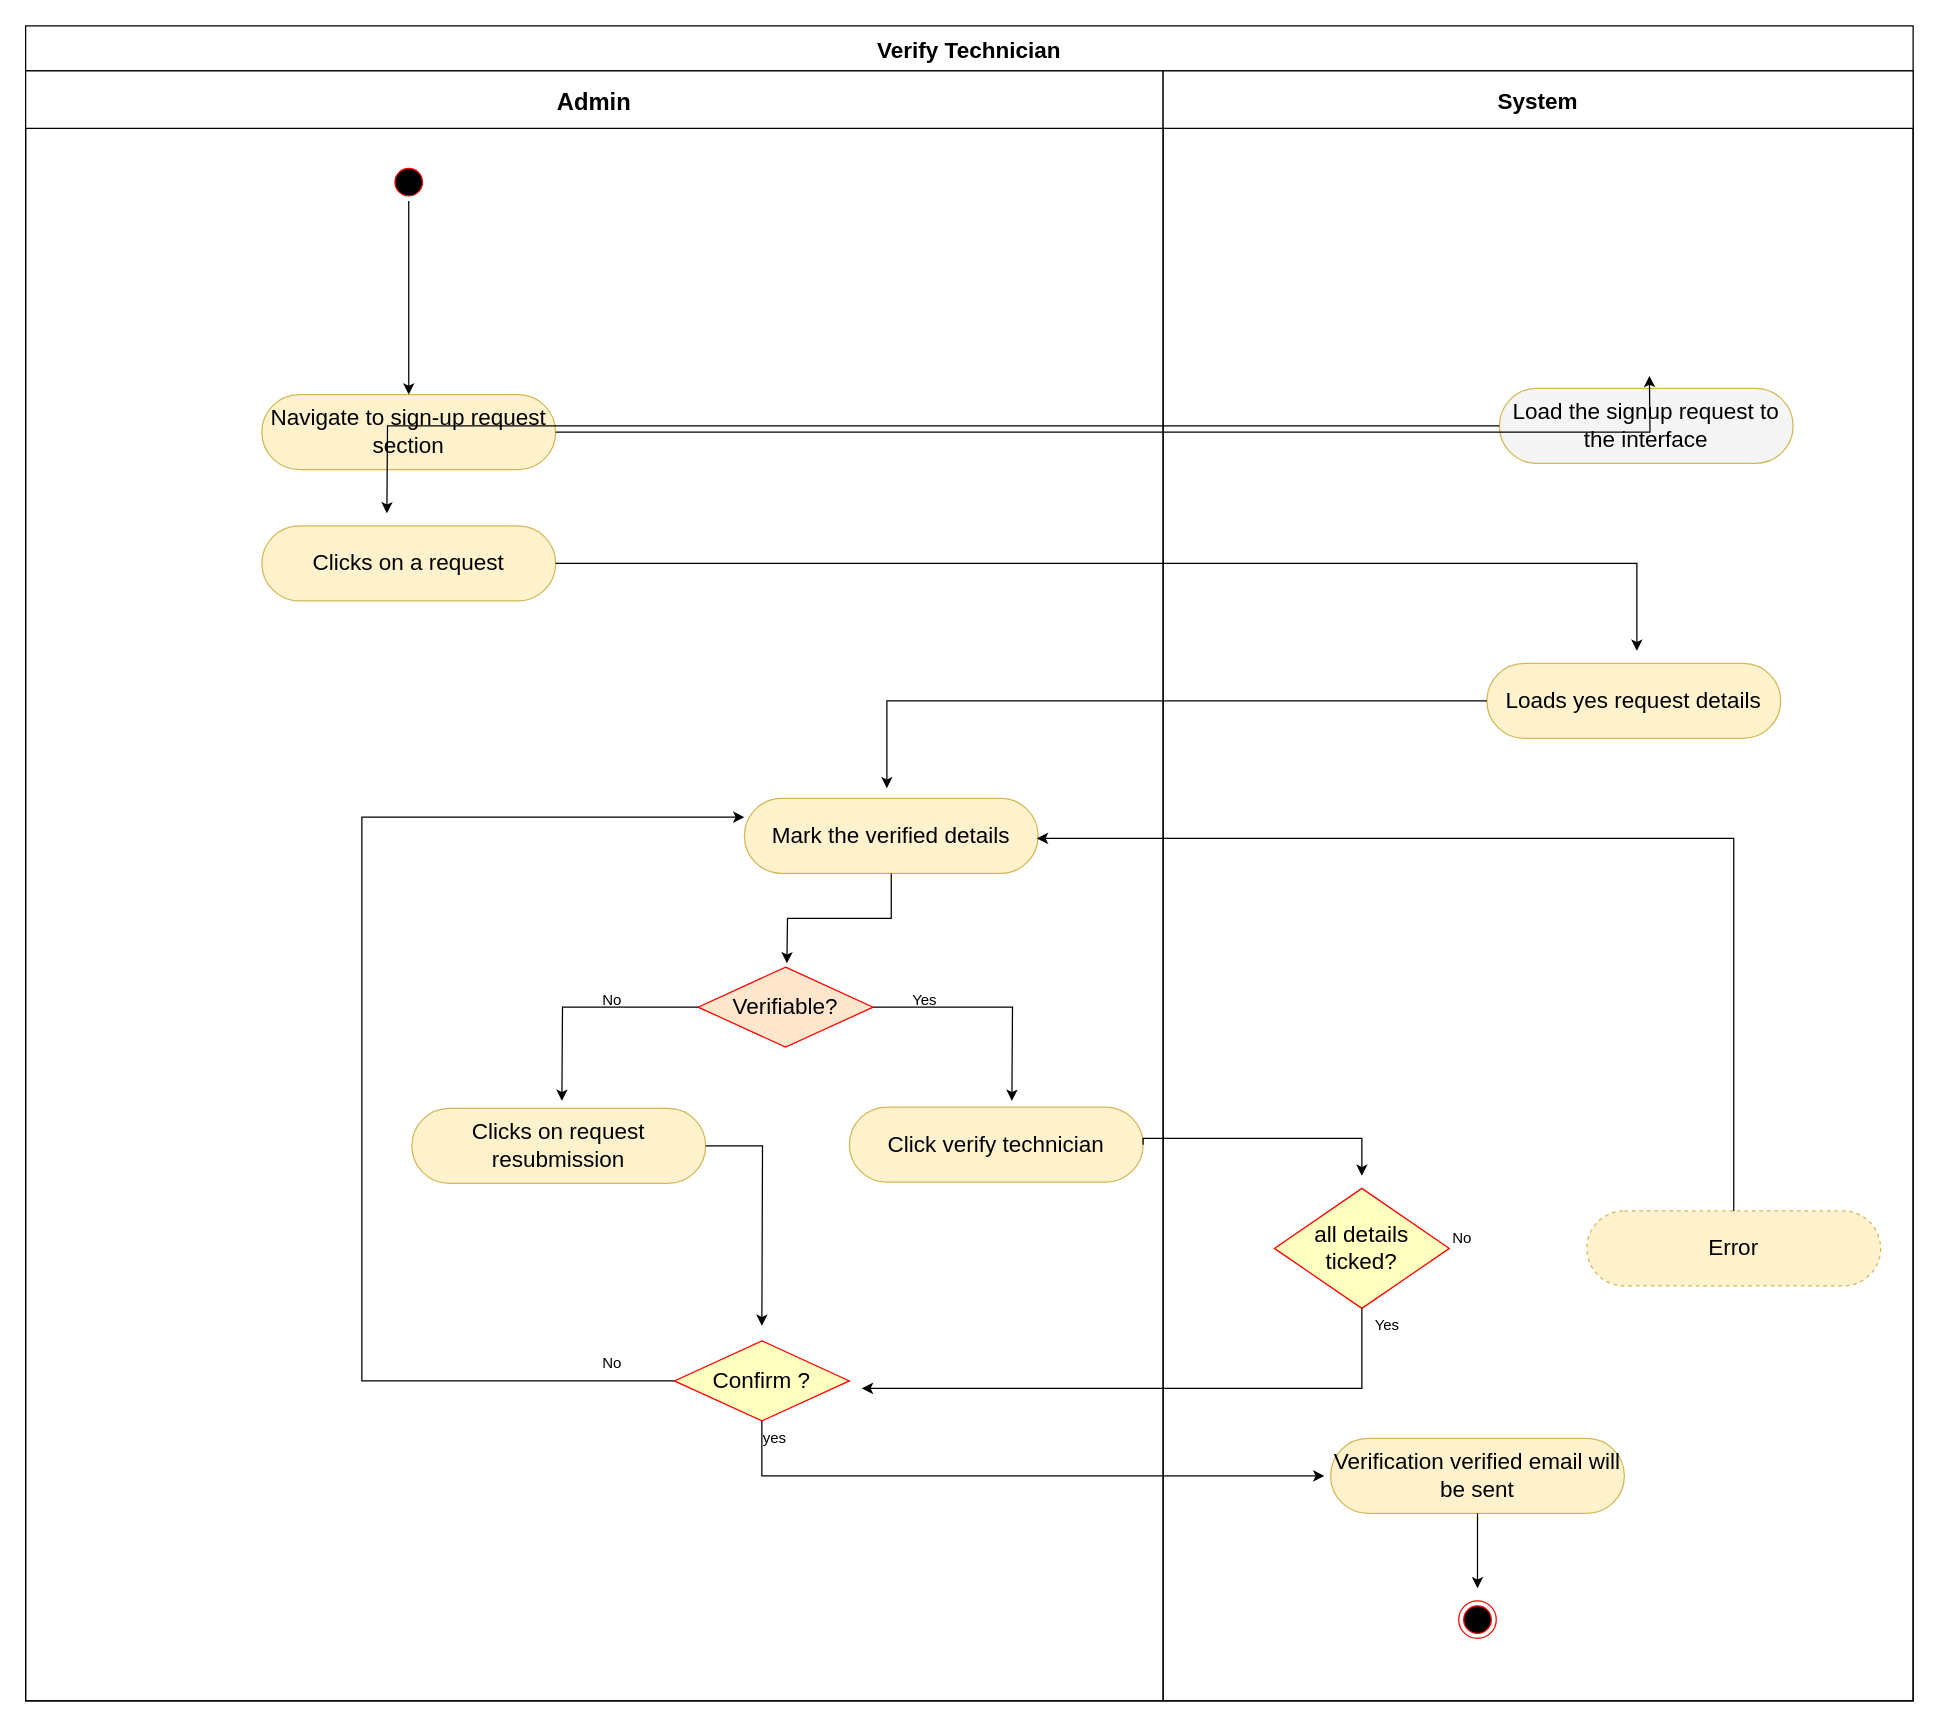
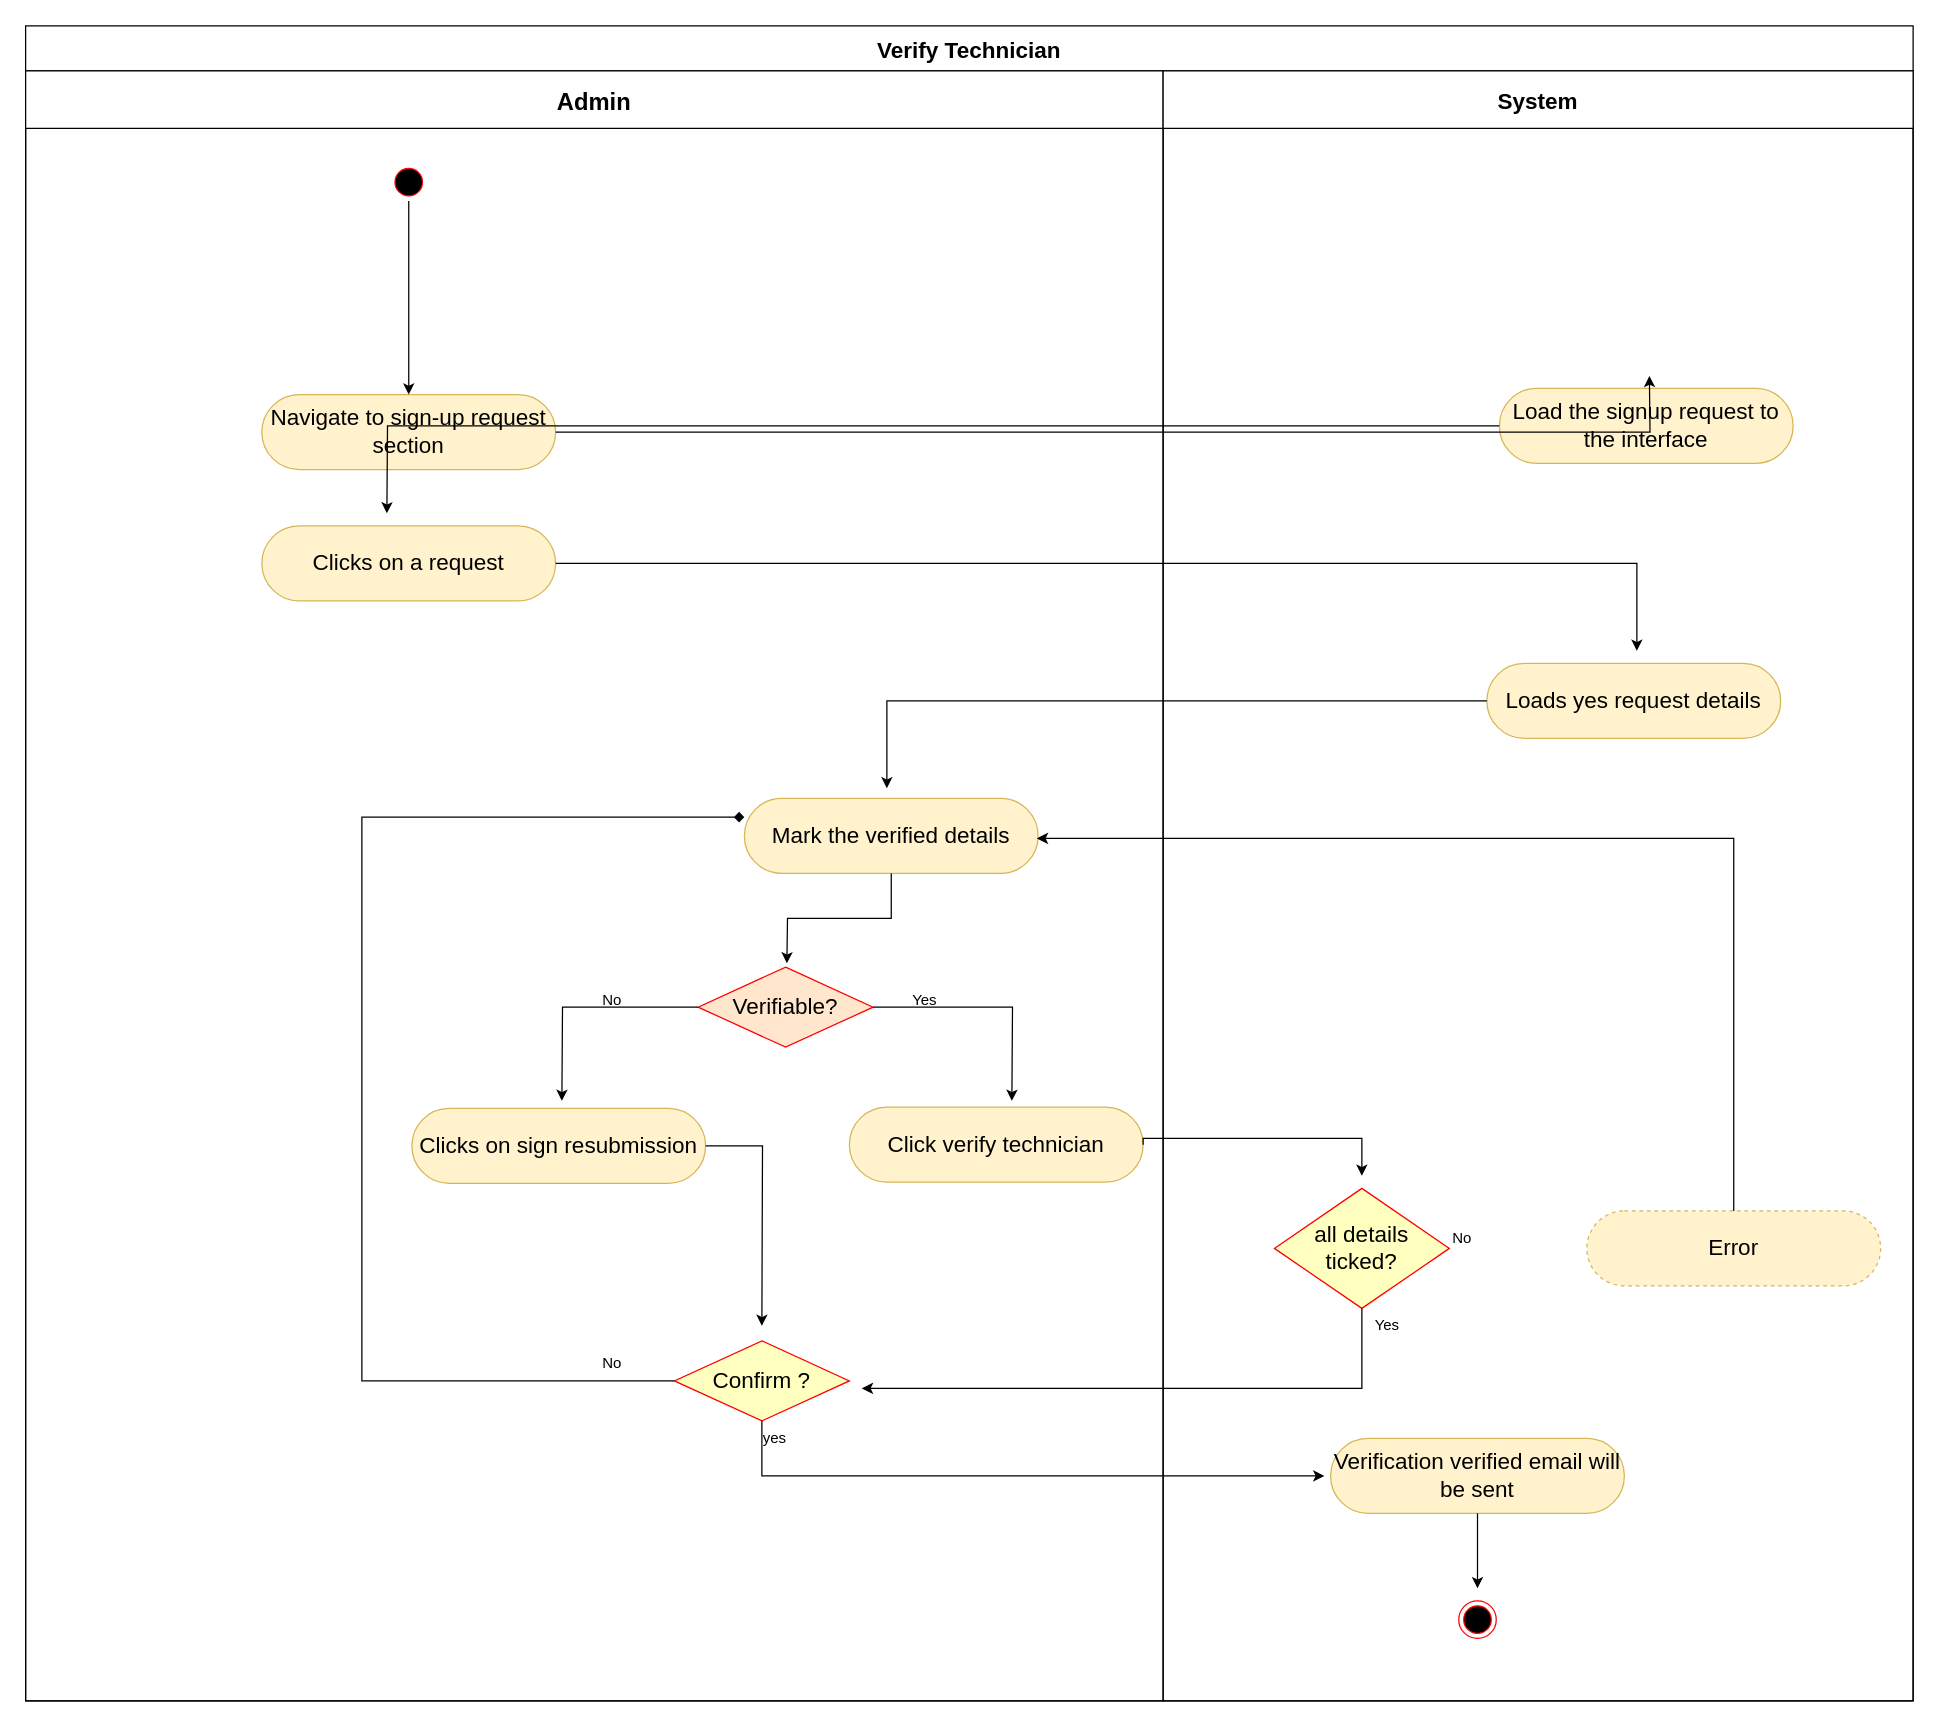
(1646, 426) -> (1646, 426)
(734, 817) -> (733, 817)
(559, 1146) -> (559, 1146)
